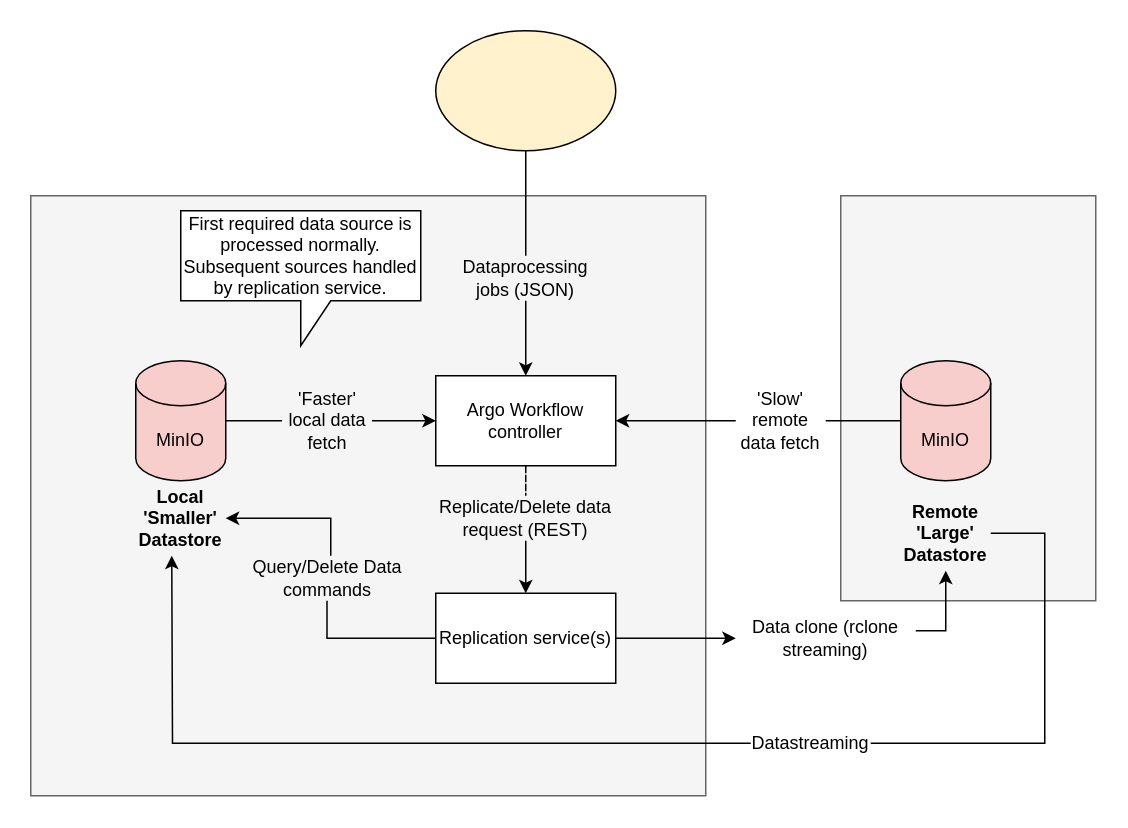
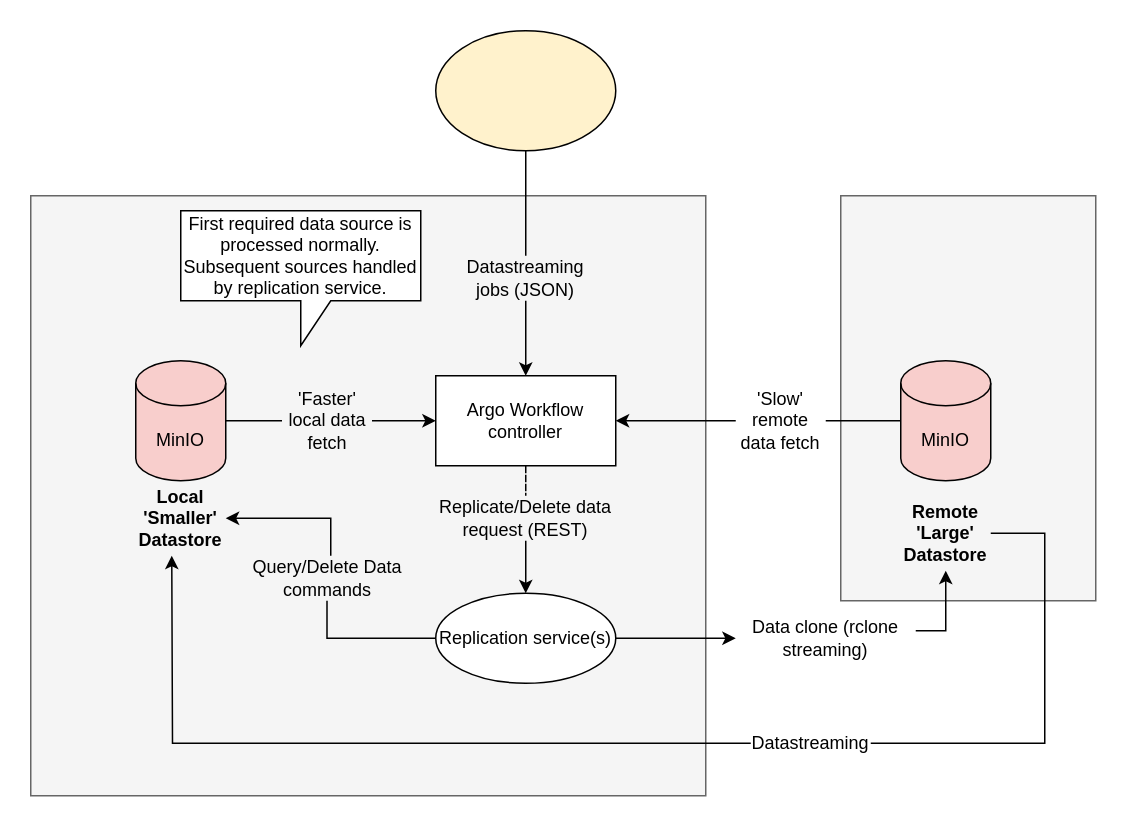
(526, 278) -> (526, 278)
(526, 638) -> (526, 638)
